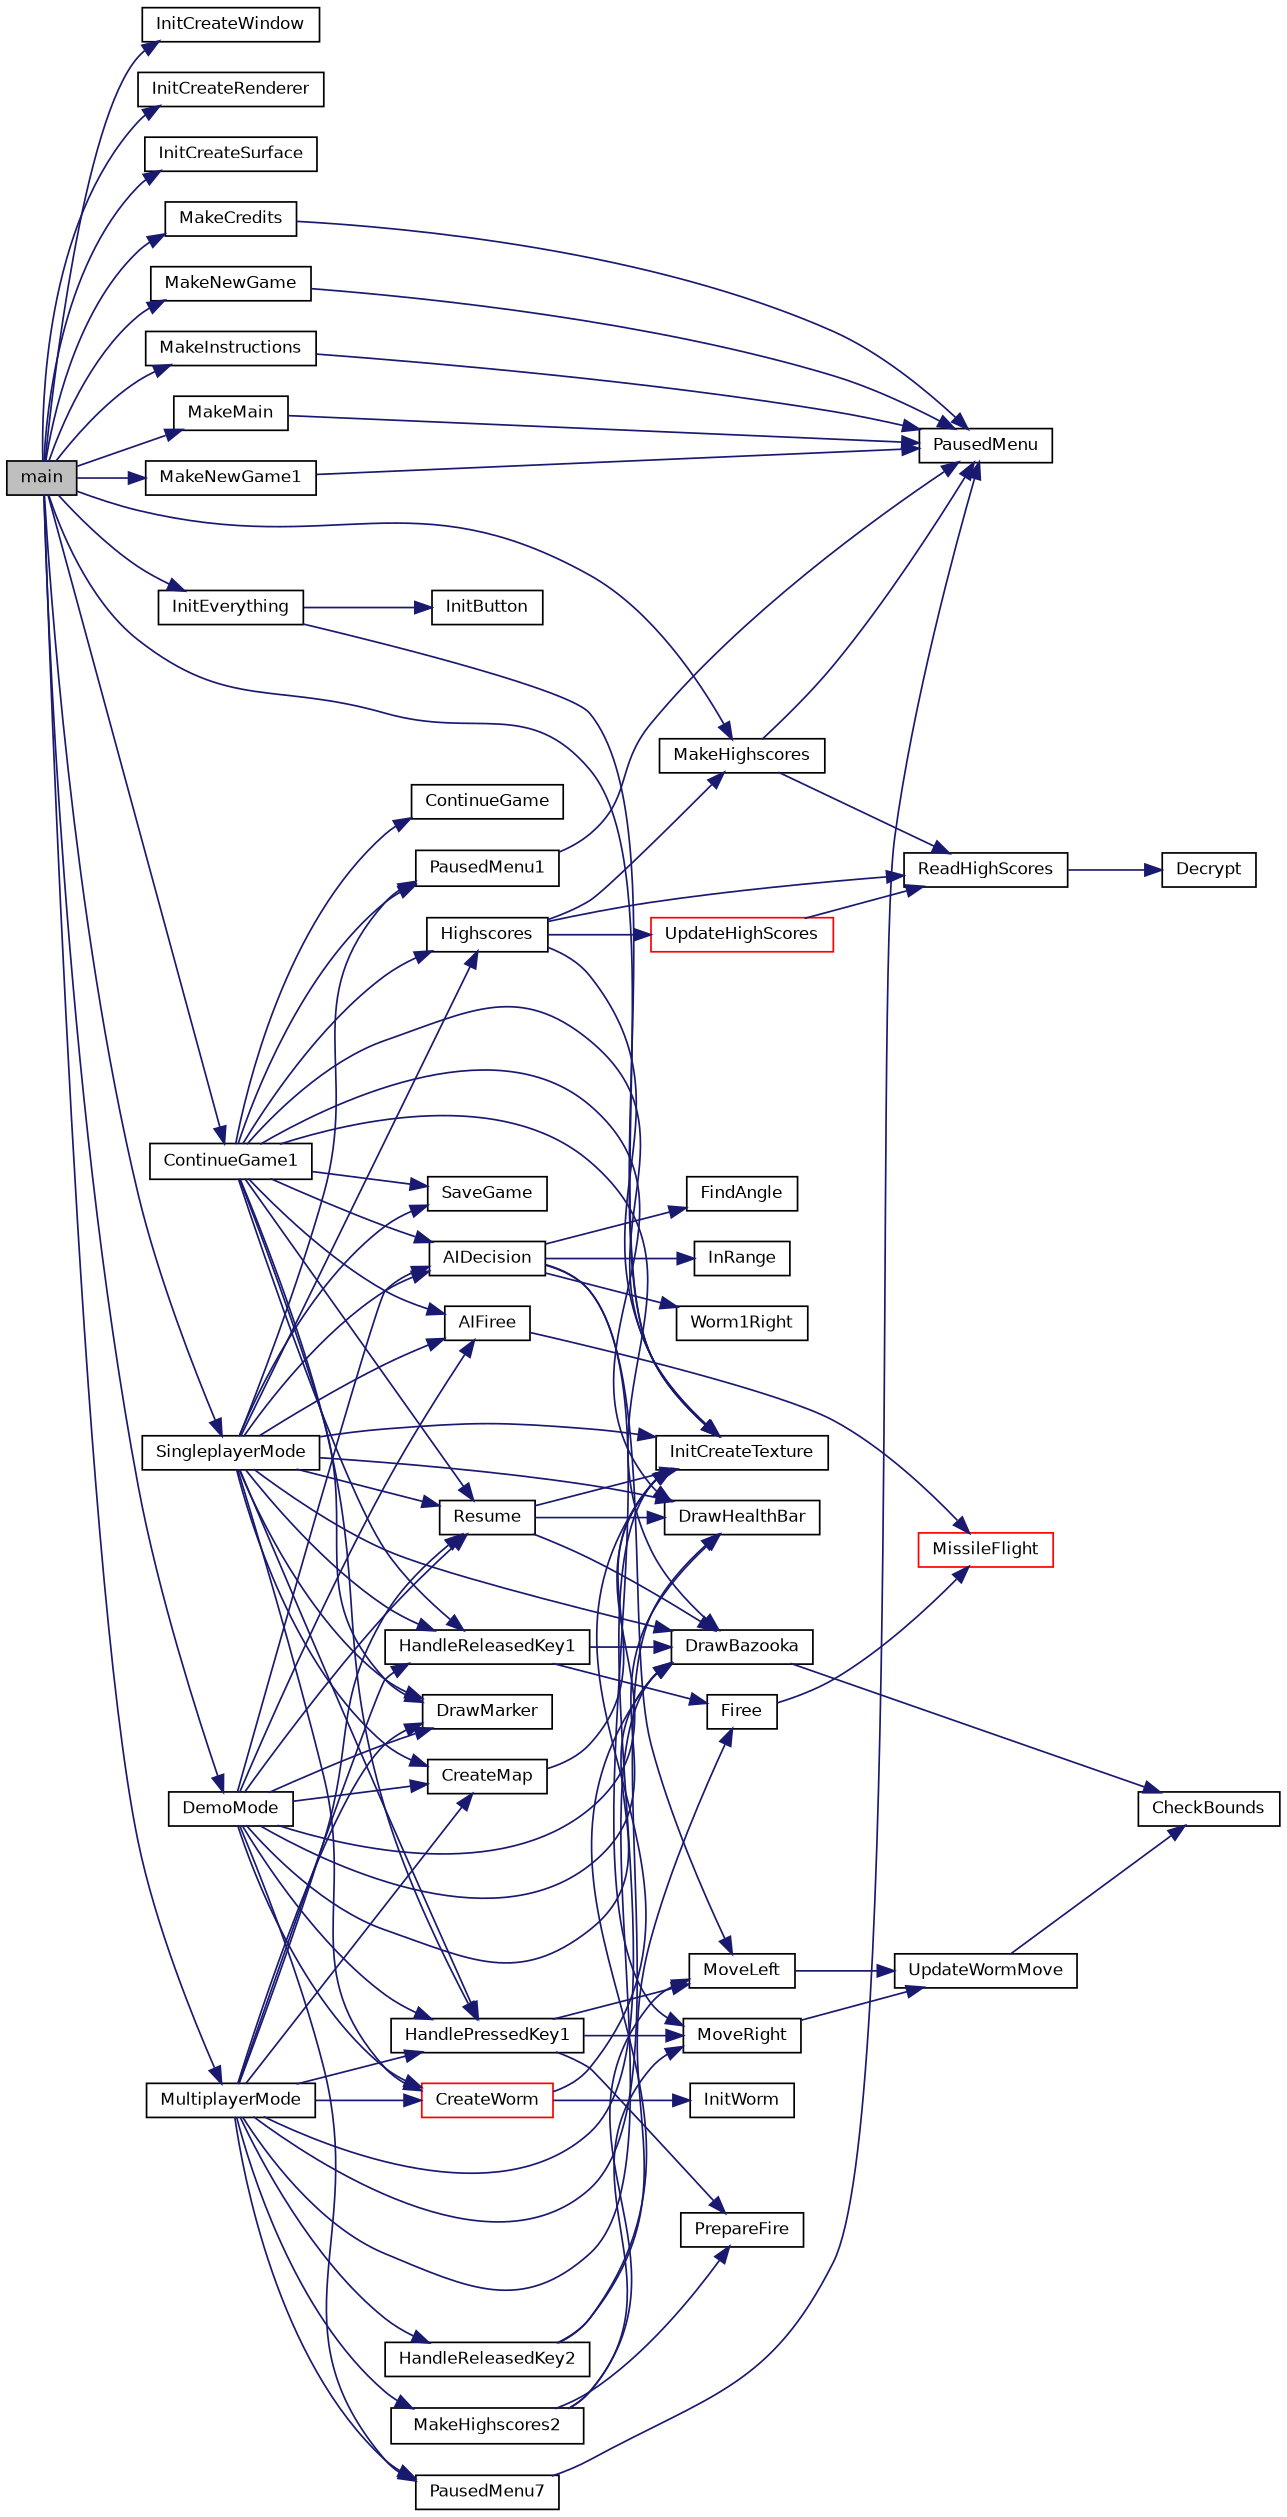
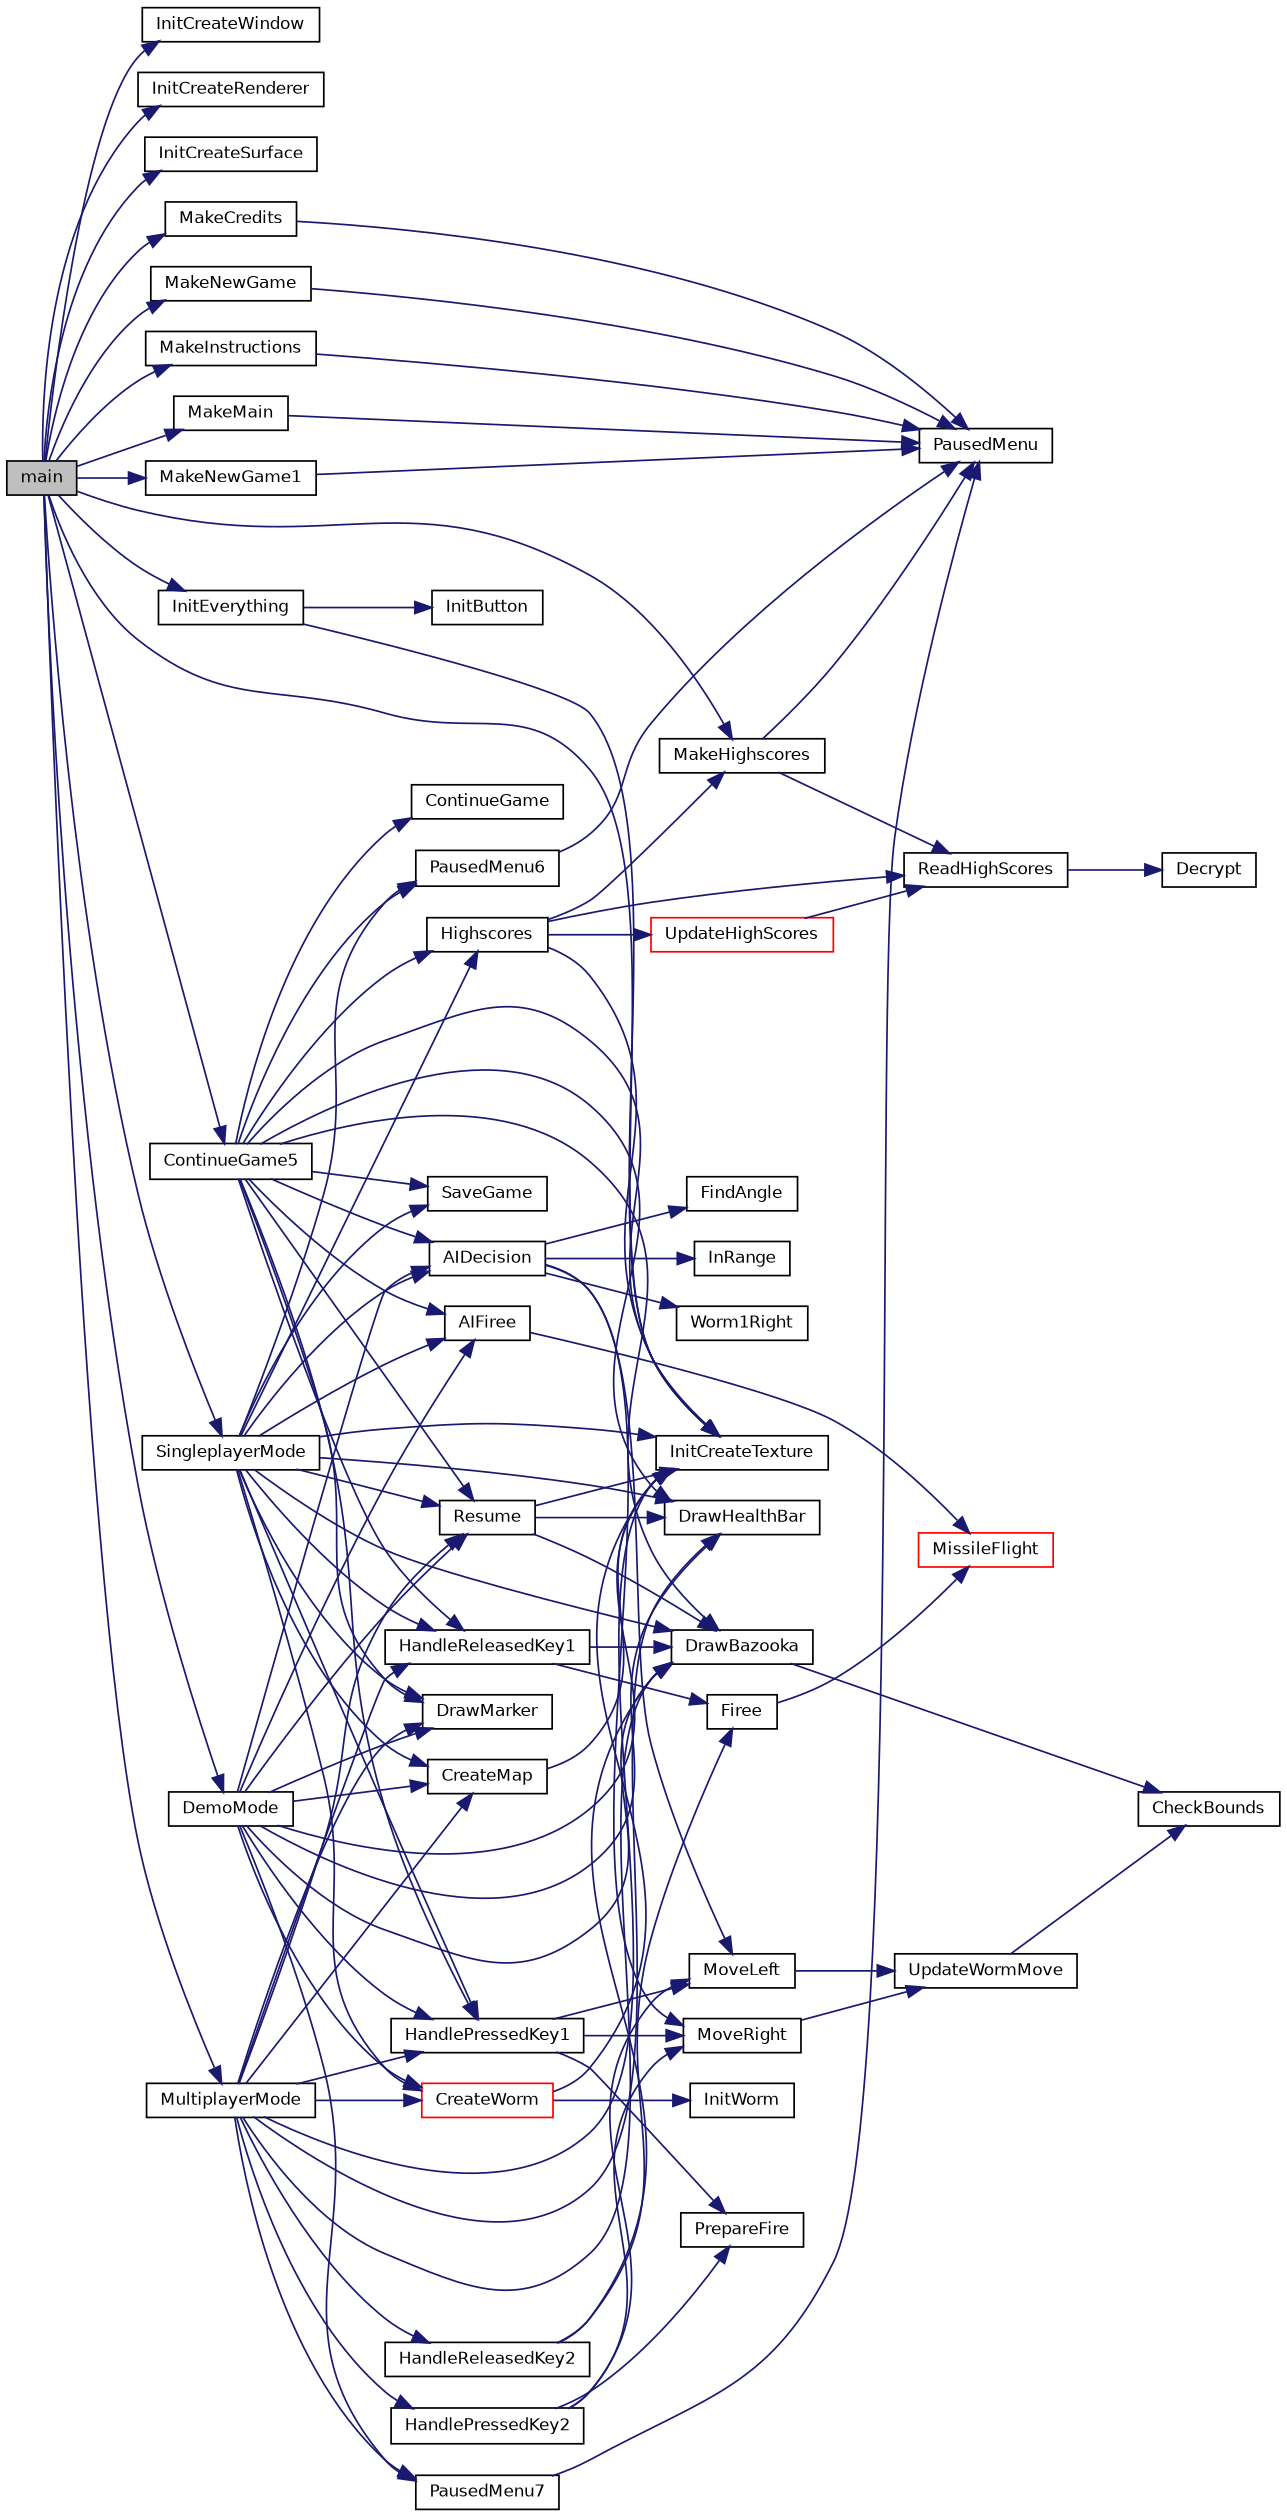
(487, 868) -> (487, 868)
(231, 1161) -> (231, 1161)
(487, 2426) -> (487, 2426)
